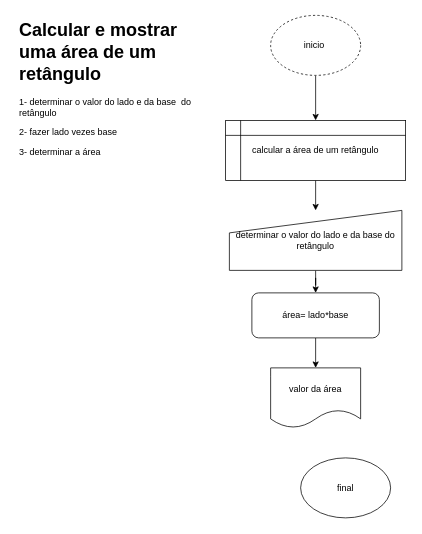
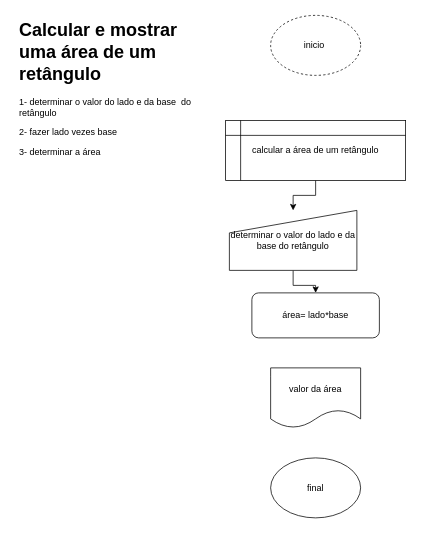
(315, 95) -> none
(315, 240) -> (293, 240)
(315, 350) -> none
(345, 488) -> (315, 488)
